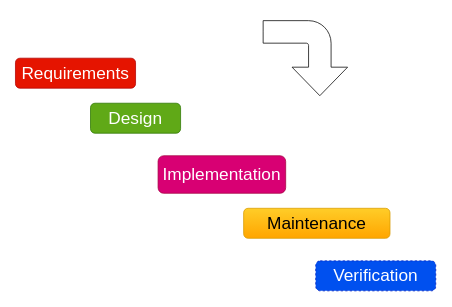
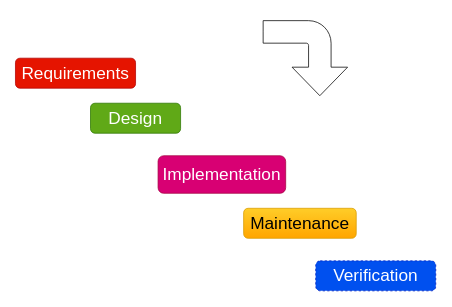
(317, 223) -> (300, 223)
